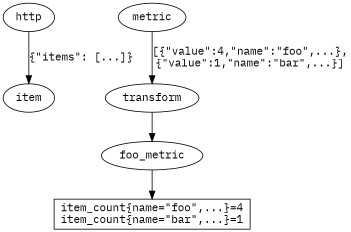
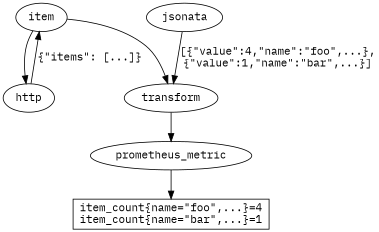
(152, 17) -> (185, 17)
none -> (125, 33)
none -> (25, 53)
(152, 156) -> (171, 156)
